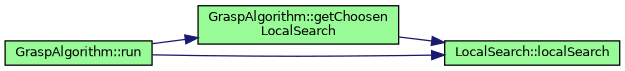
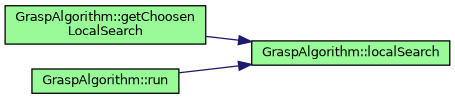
(169, 42) -> none
(532, 53) -> (351, 53)
